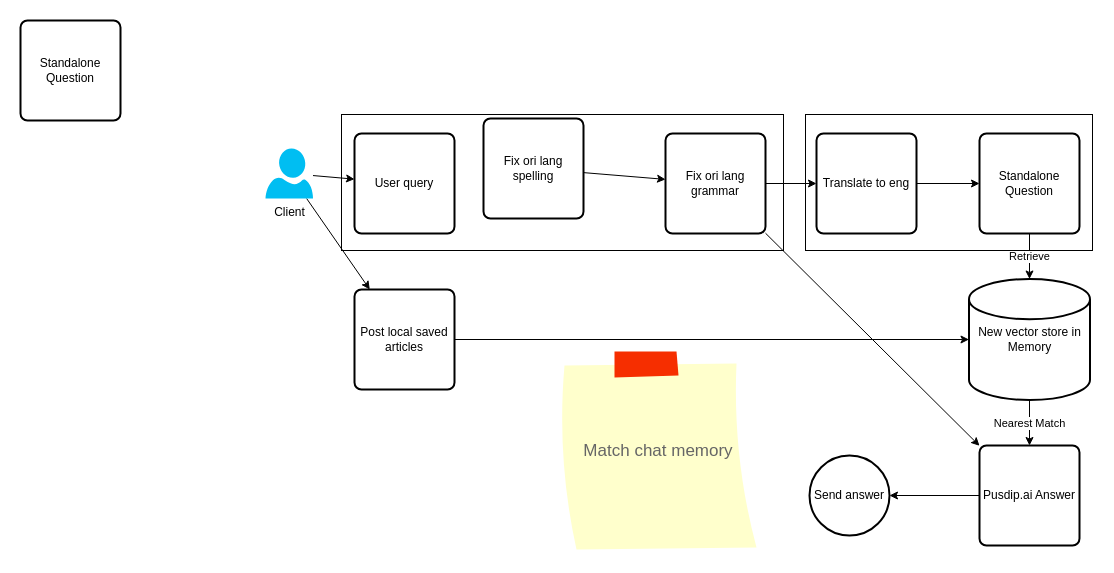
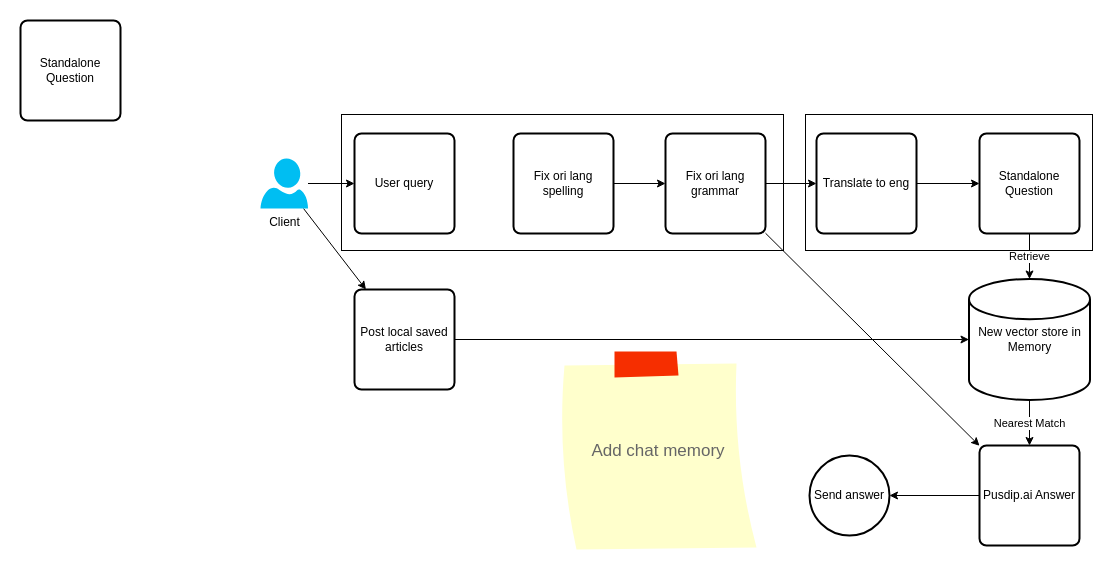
(534, 169) -> (564, 184)
(289, 174) -> (284, 184)
(659, 452) -> (659, 452)
